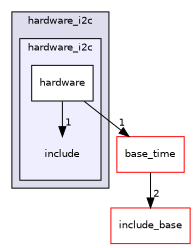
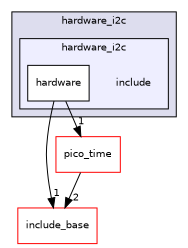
(62, 114) -> (47, 149)
(151, 154) -> (88, 154)
